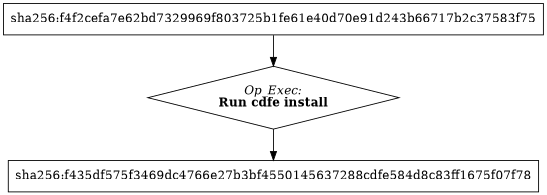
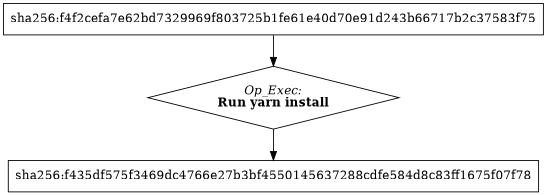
(273, 103) -> (273, 103)
